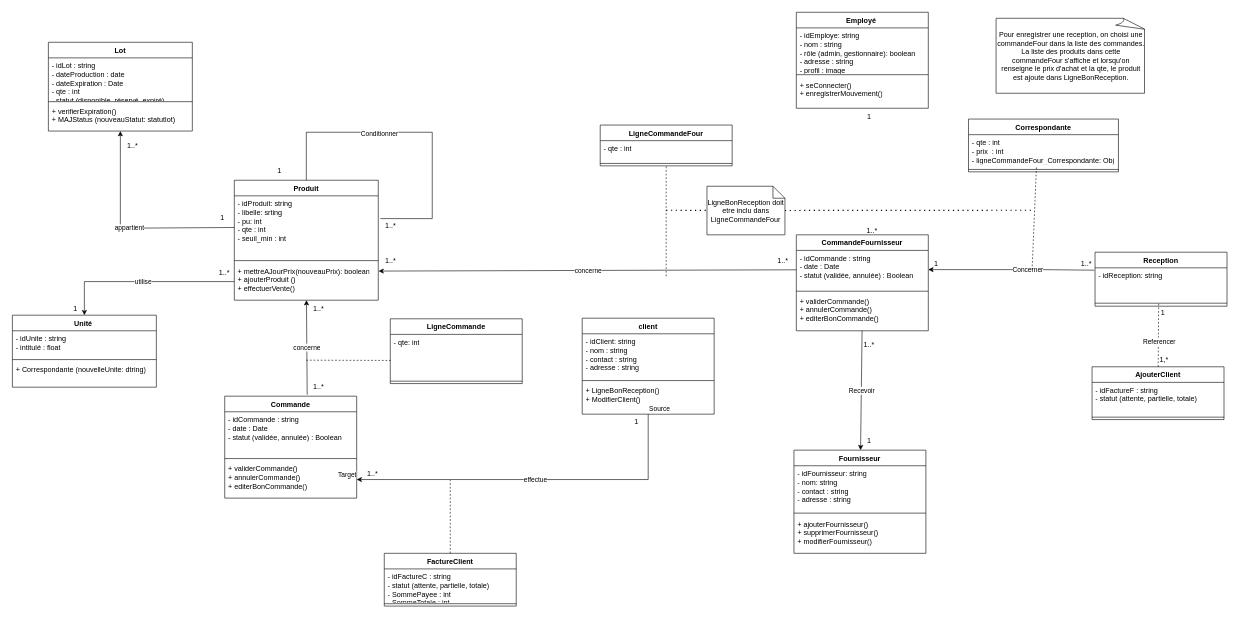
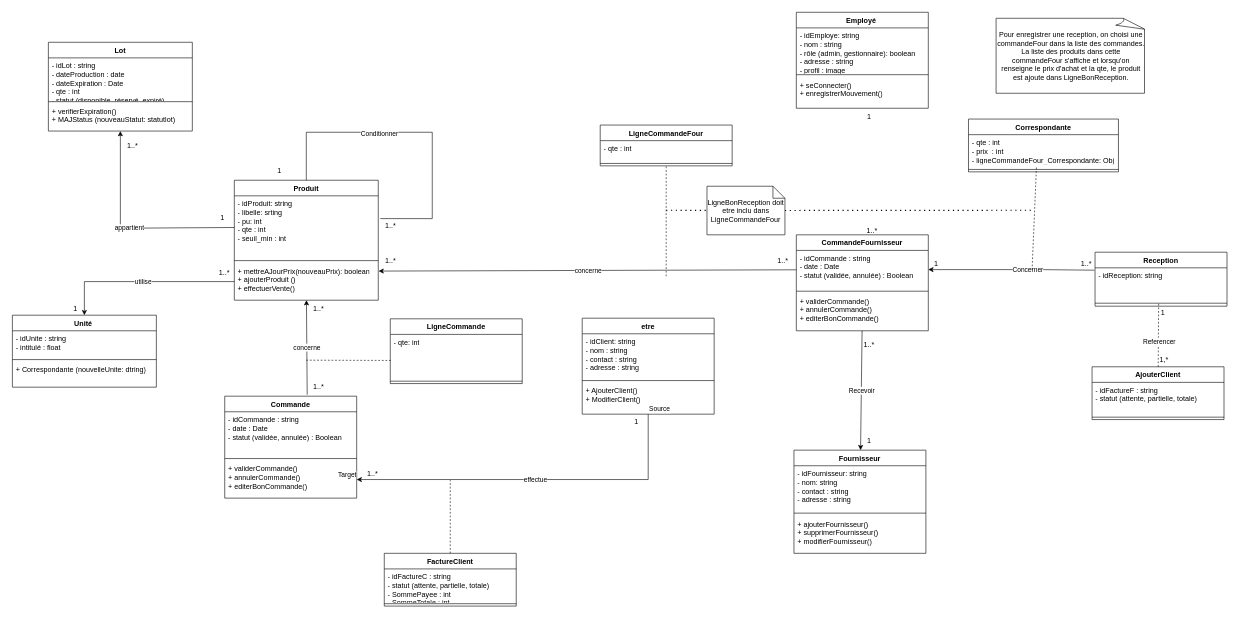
(648, 327) -> (648, 327)
(625, 396) -> (618, 396)
